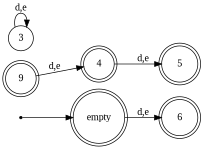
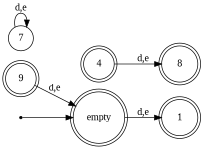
(21, 38) -> (21, 38)
(180, 64) -> (180, 64)
(56, 72) -> (52, 94)
(180, 118) -> (180, 118)
